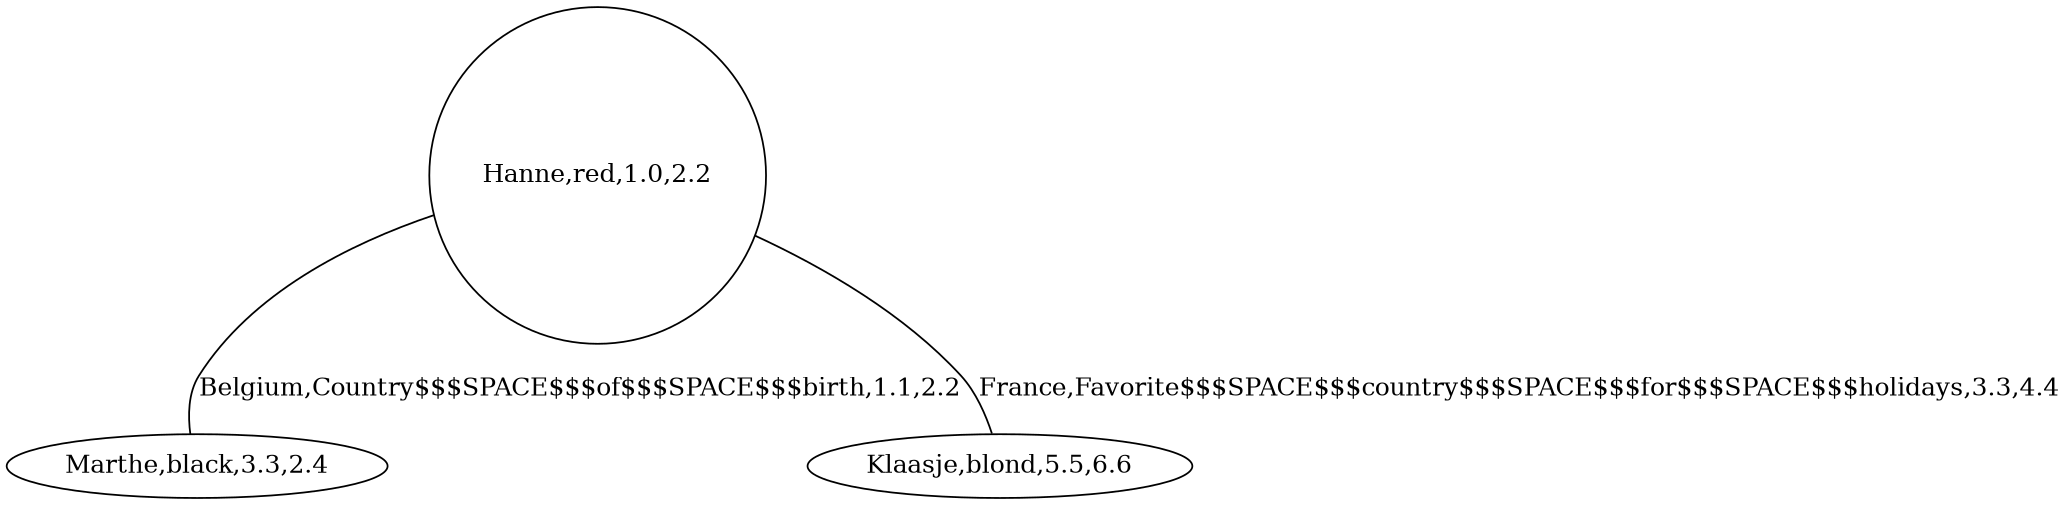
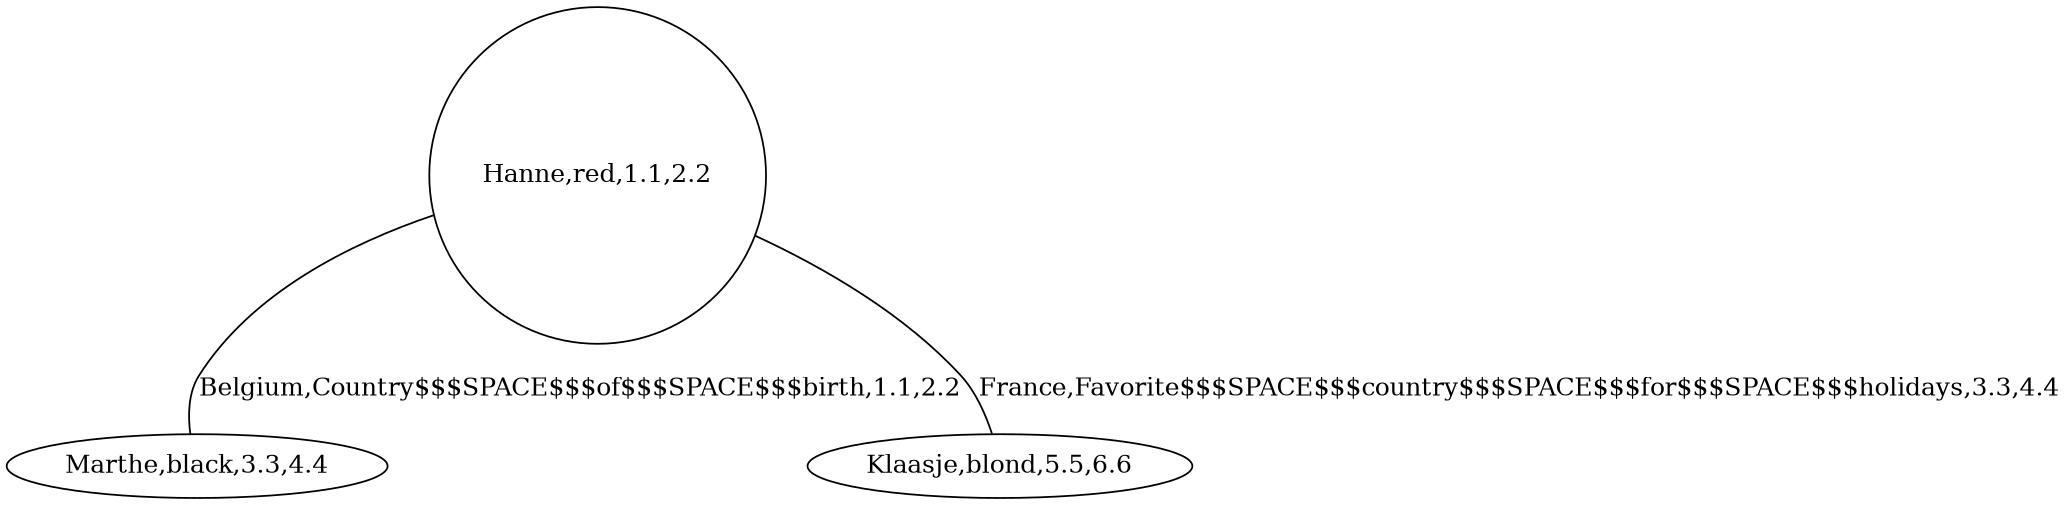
(598, 175) -> (598, 175)
(197, 466) -> (197, 466)
